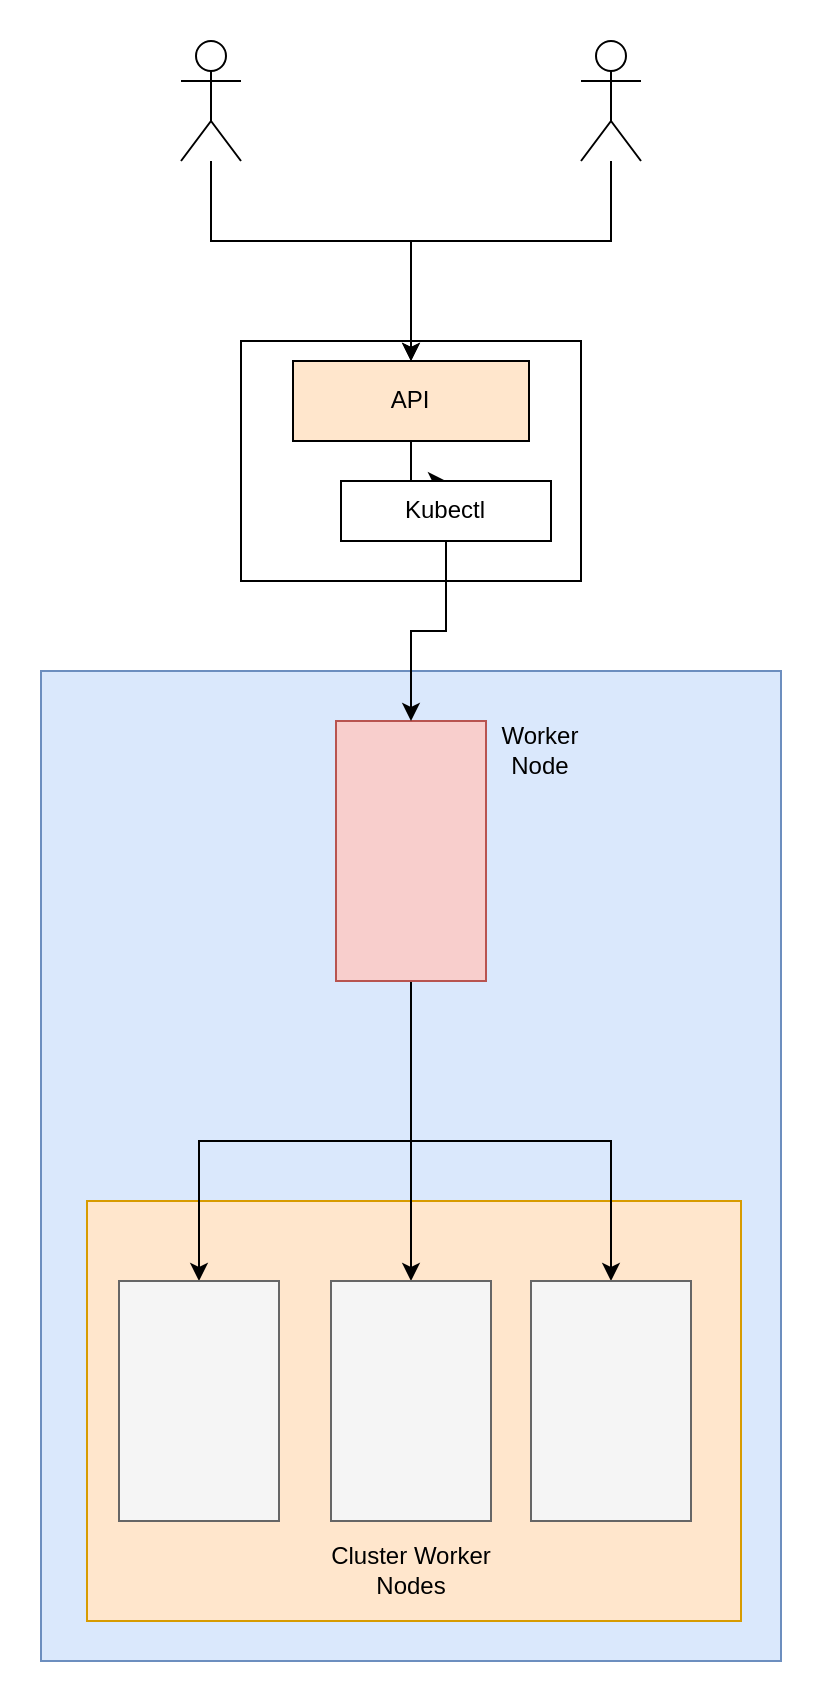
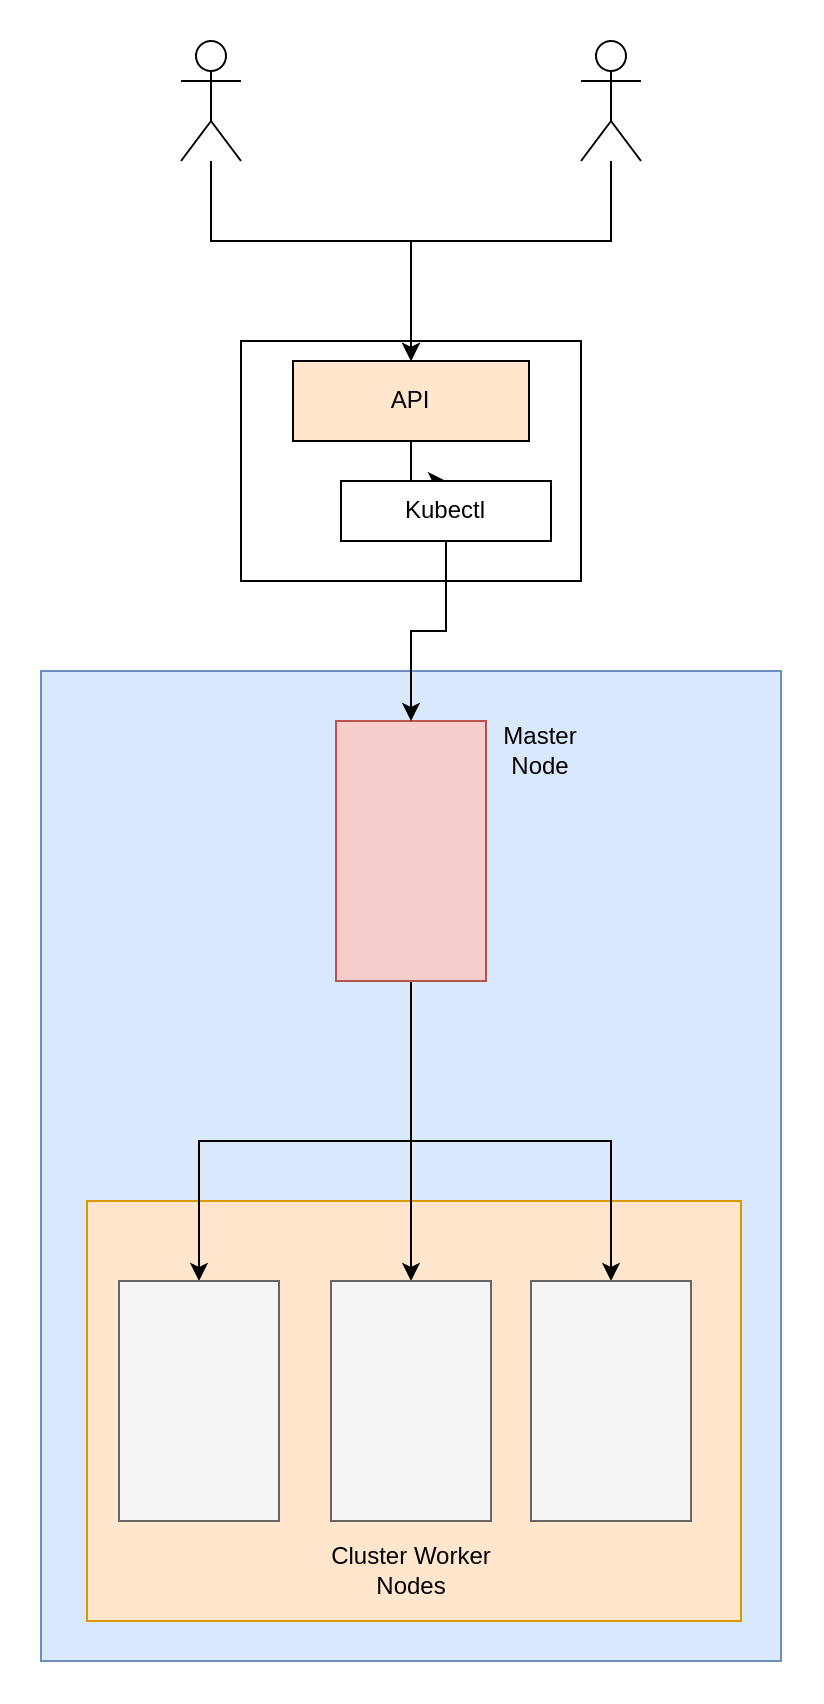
(541, 751) -> (541, 751)
